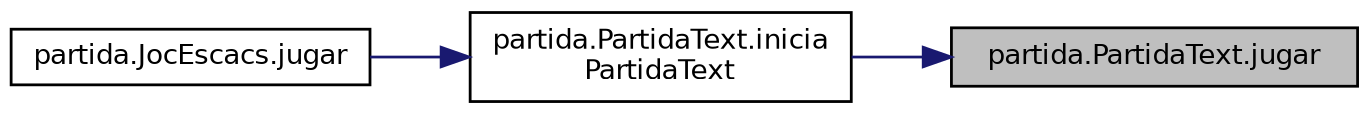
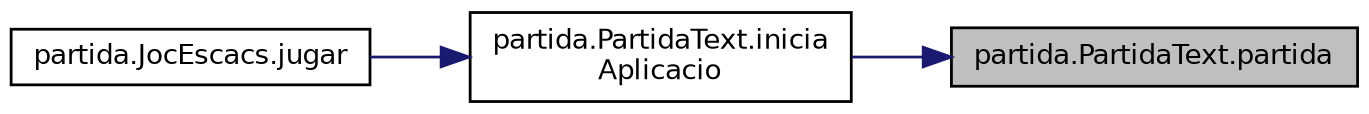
(661, 57) -> (661, 57)
(1155, 57) -> (1155, 57)
